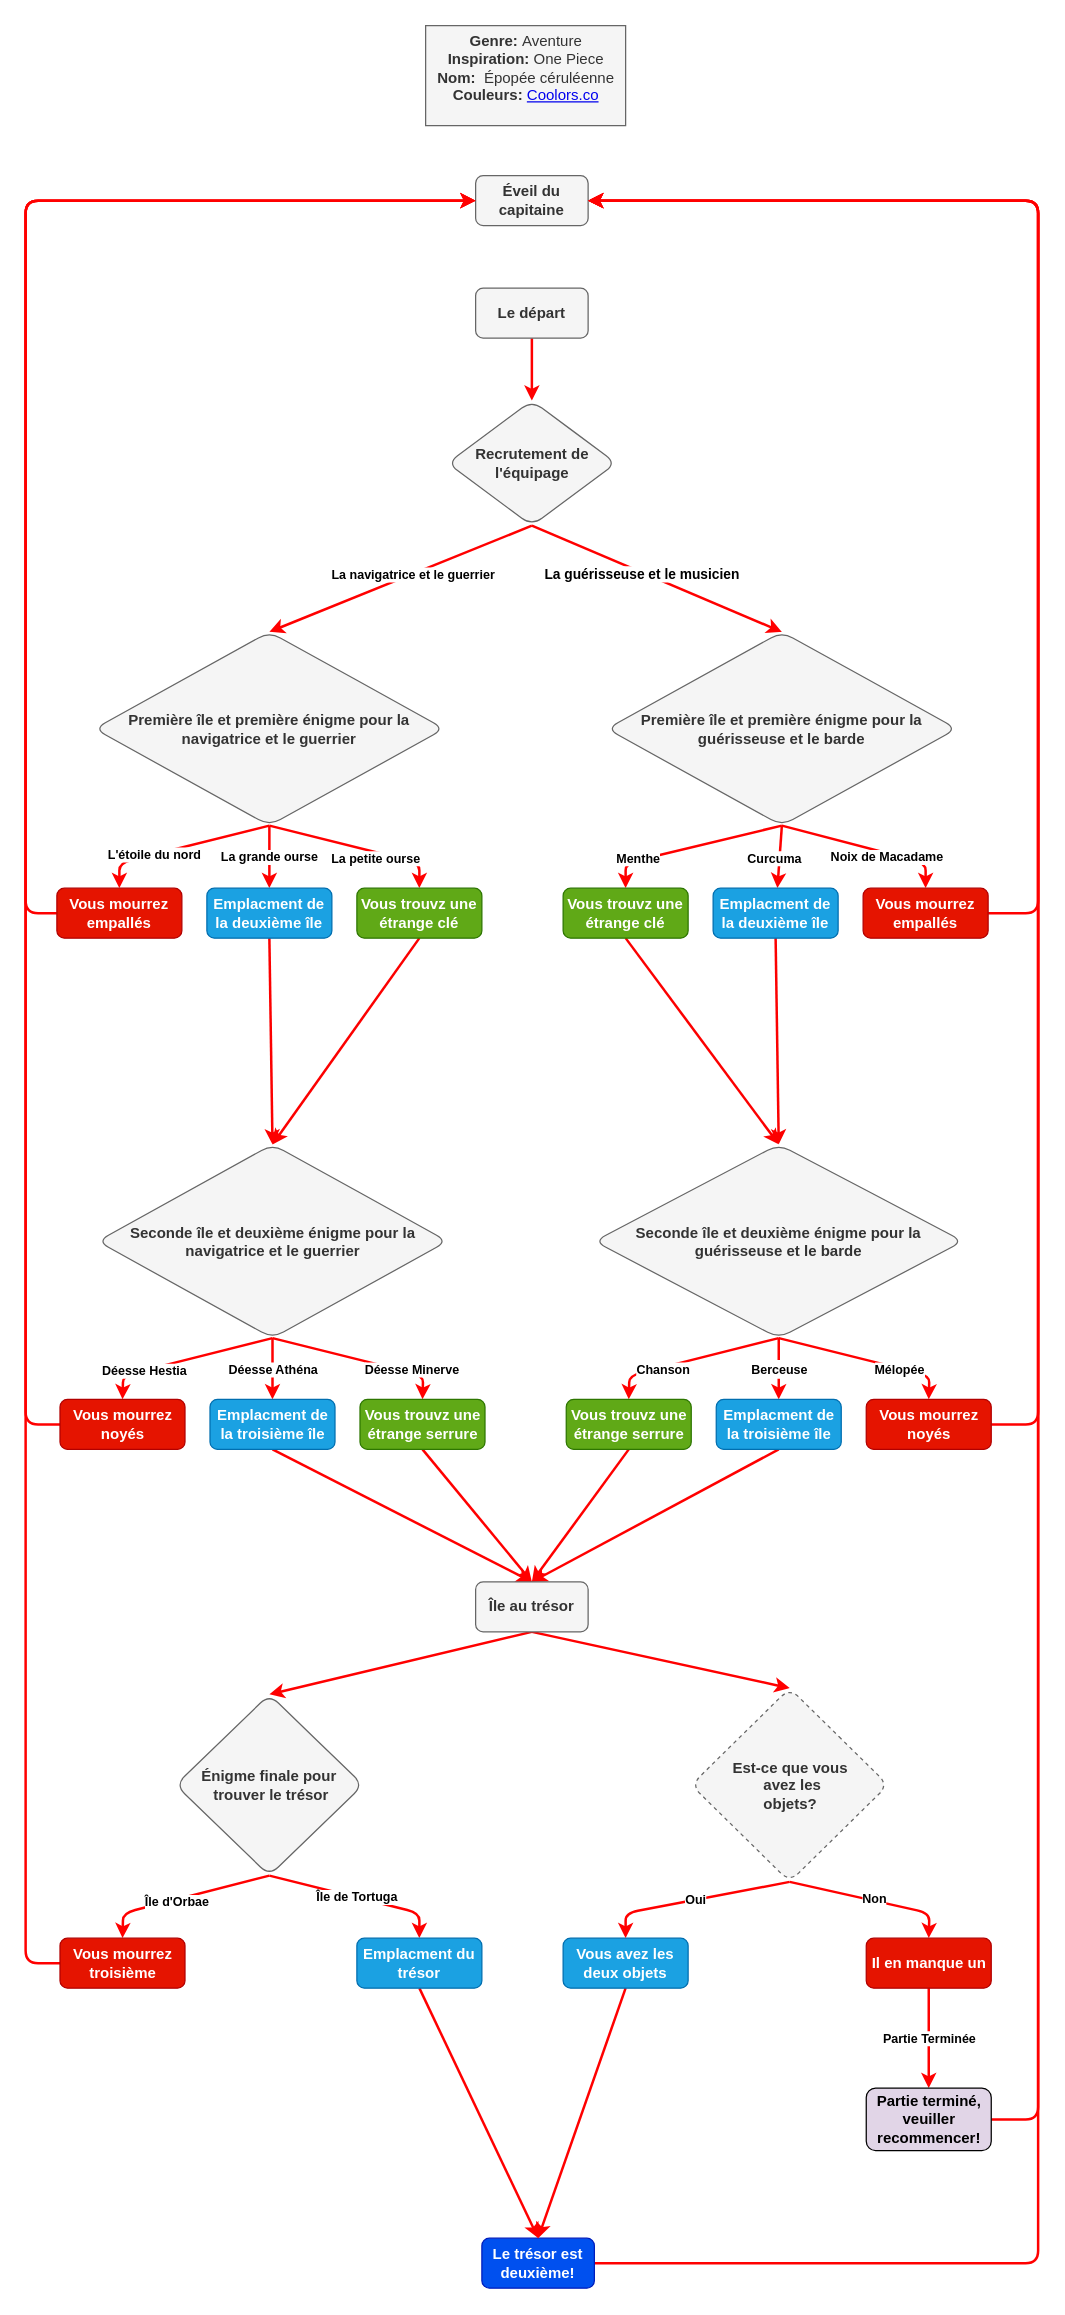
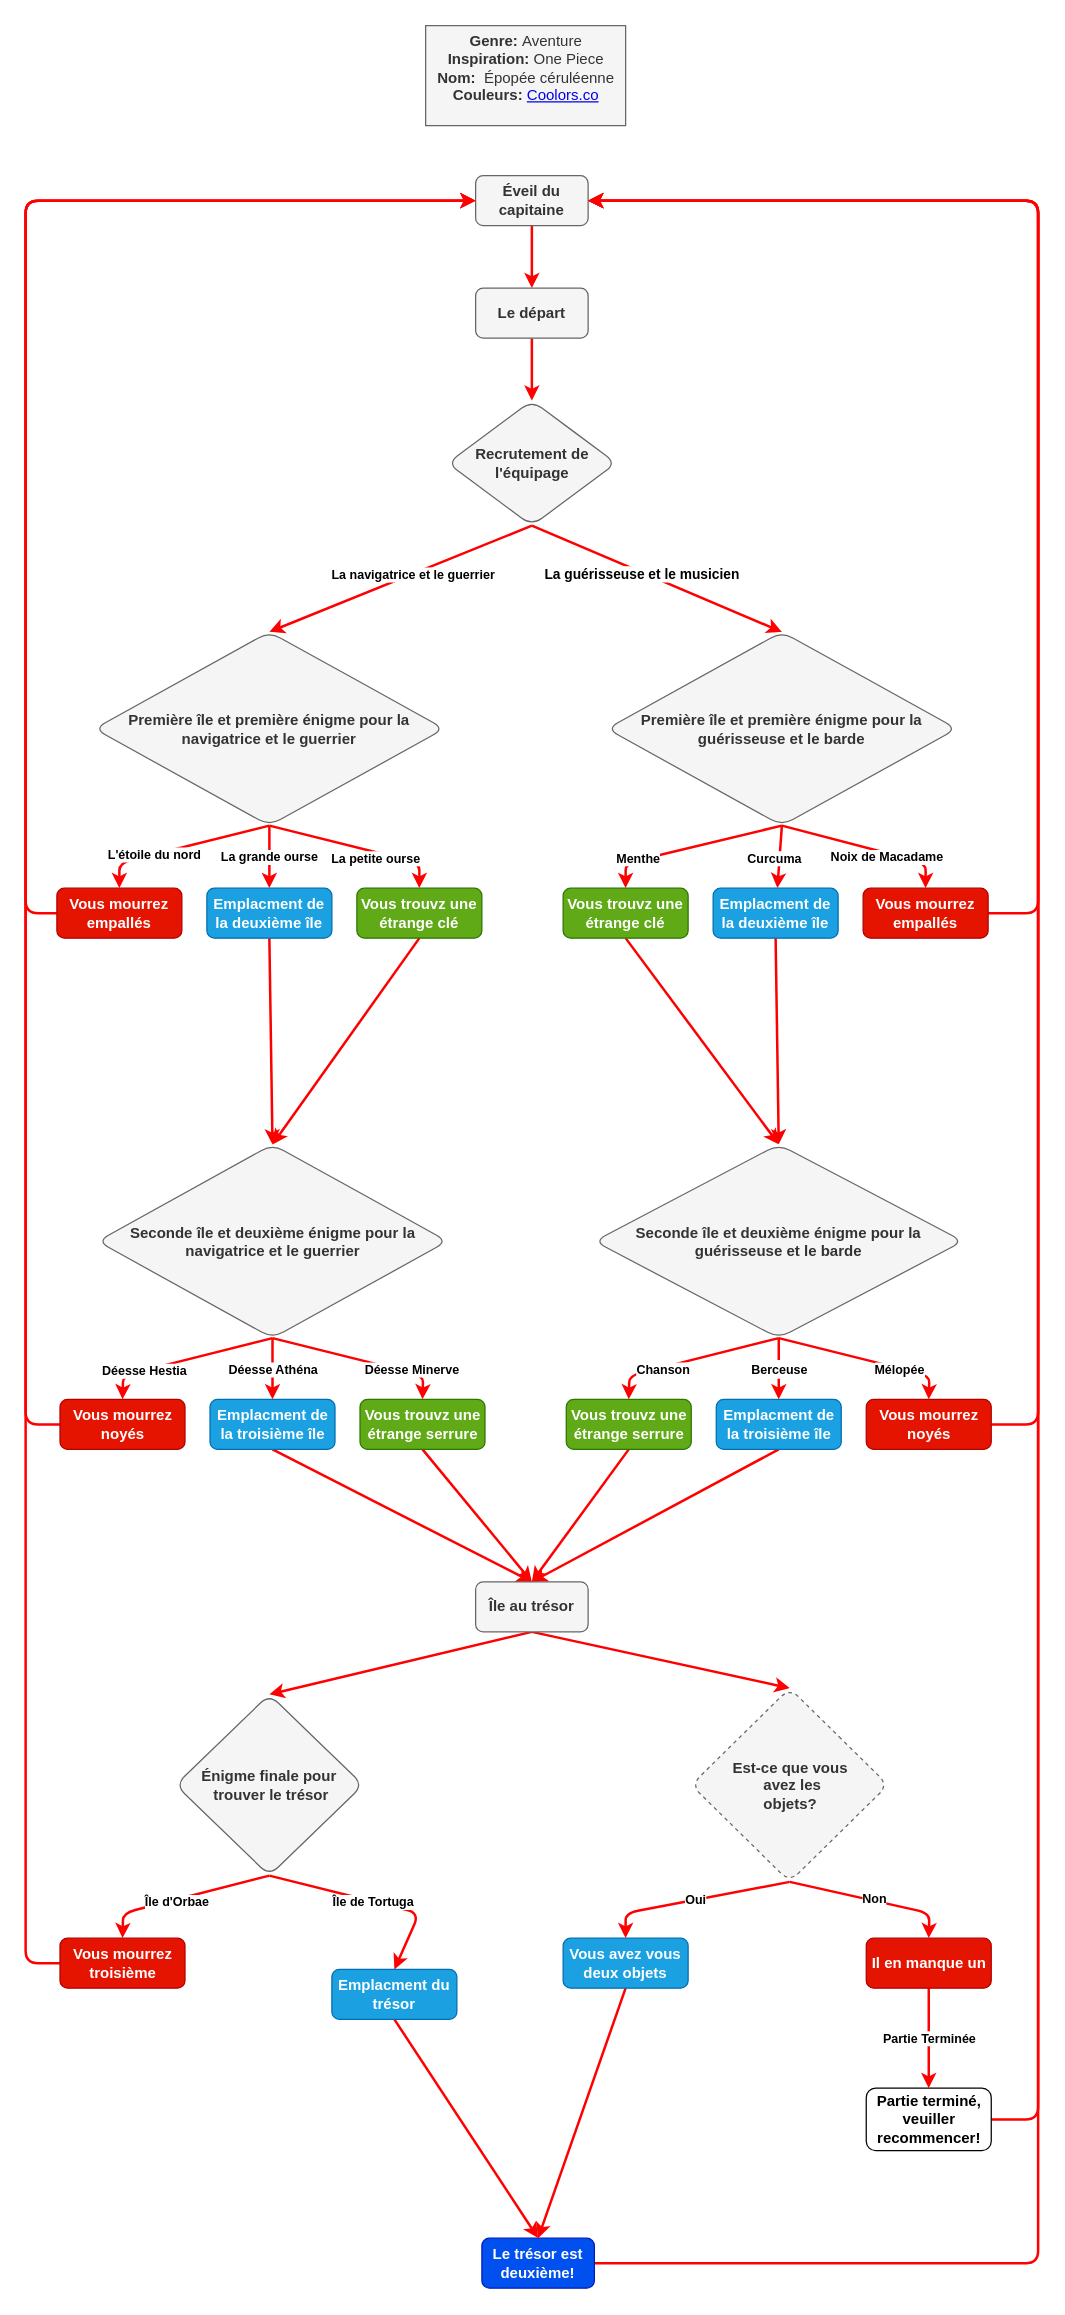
none -> (532, 252)
(419, 1963) -> (394, 1994)
(626, 1963) -> (626, 1963)
(929, 2119) -> (929, 2119)
